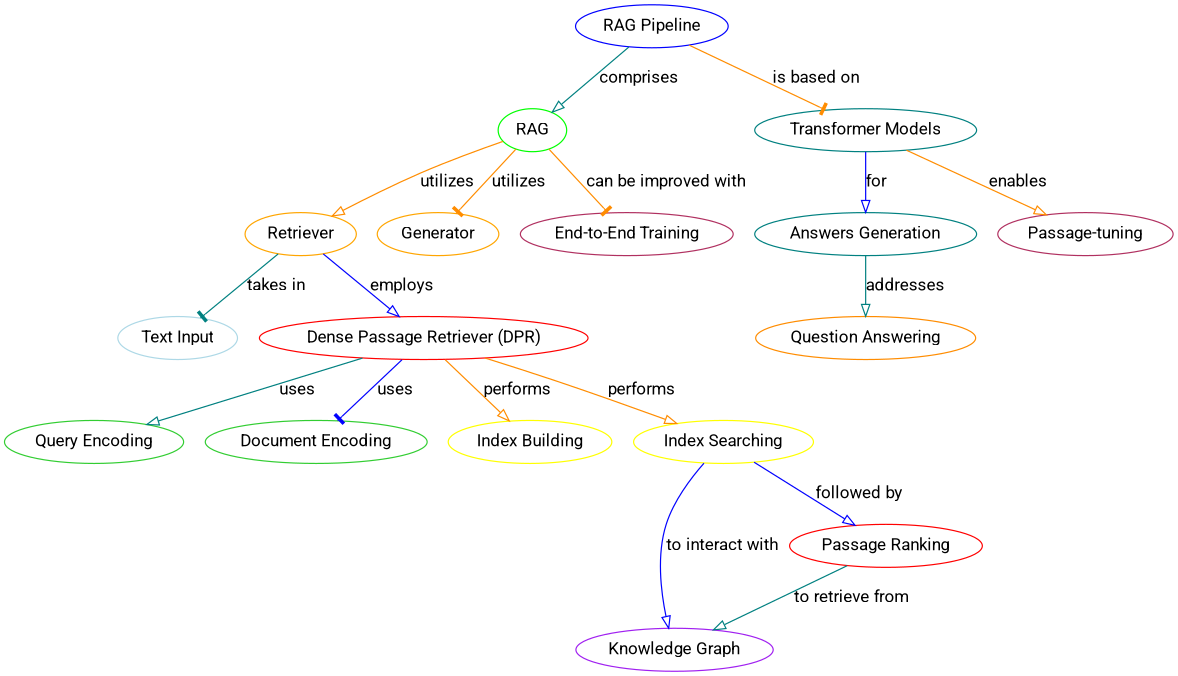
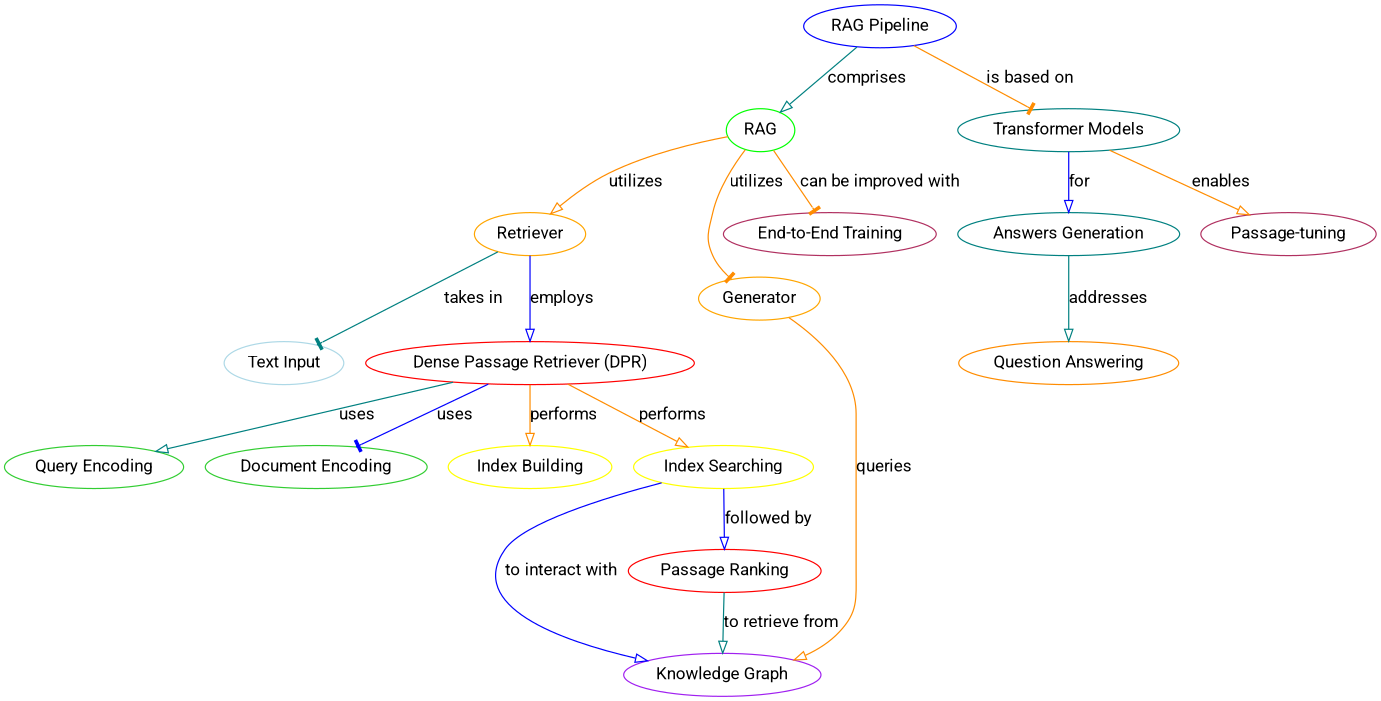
none -> (856, 485)
